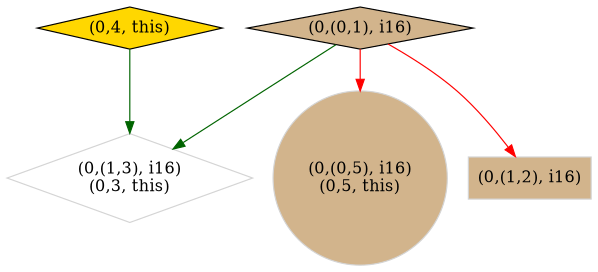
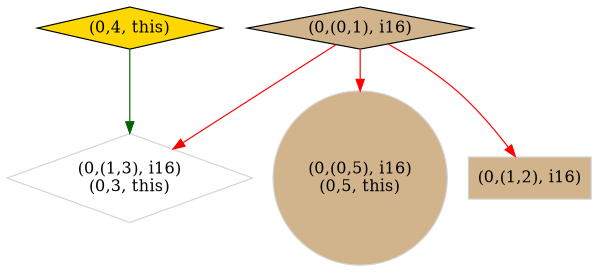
(259, 94) -> (259, 94)
